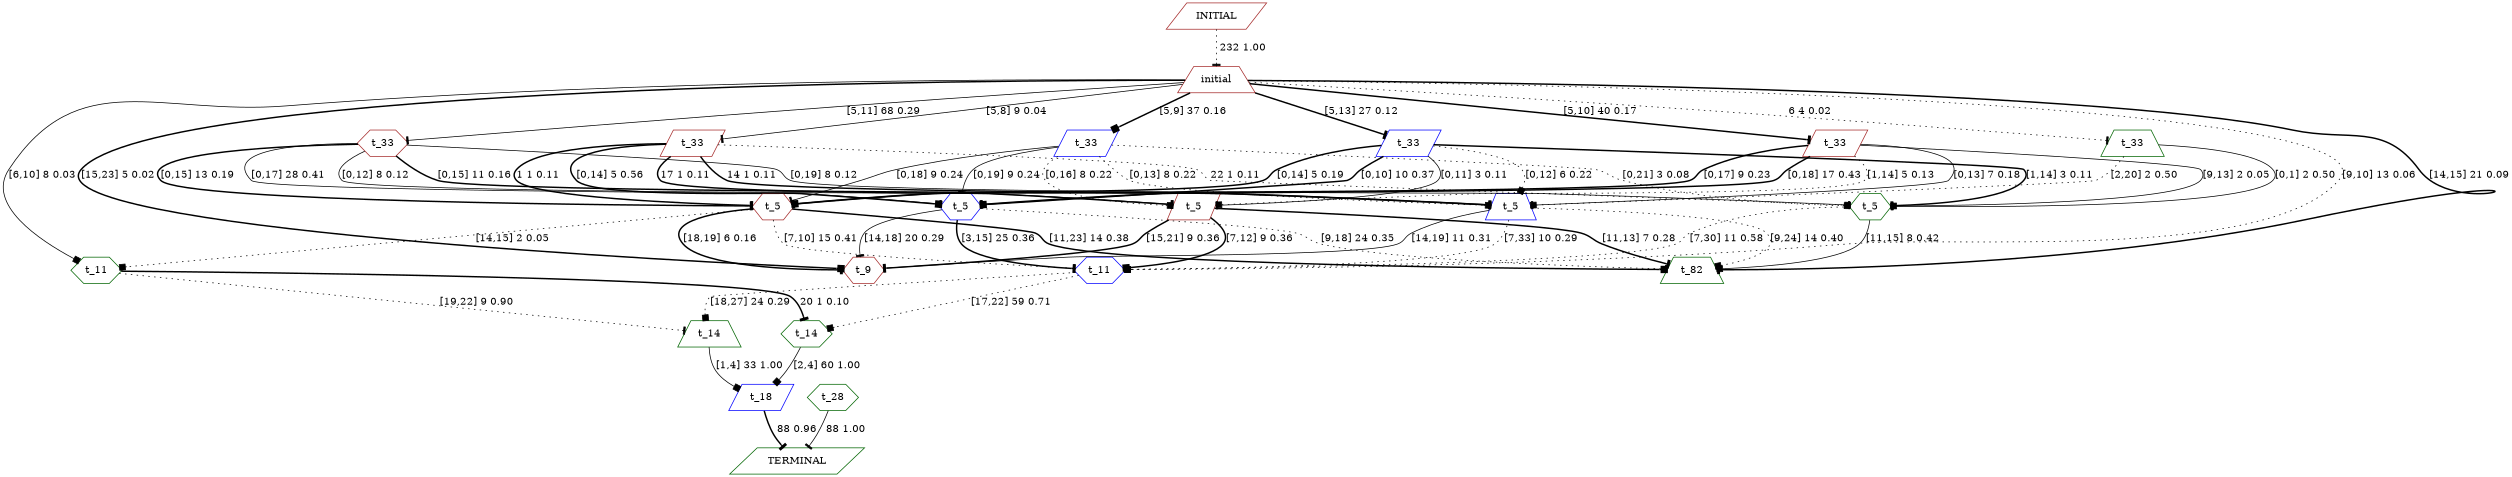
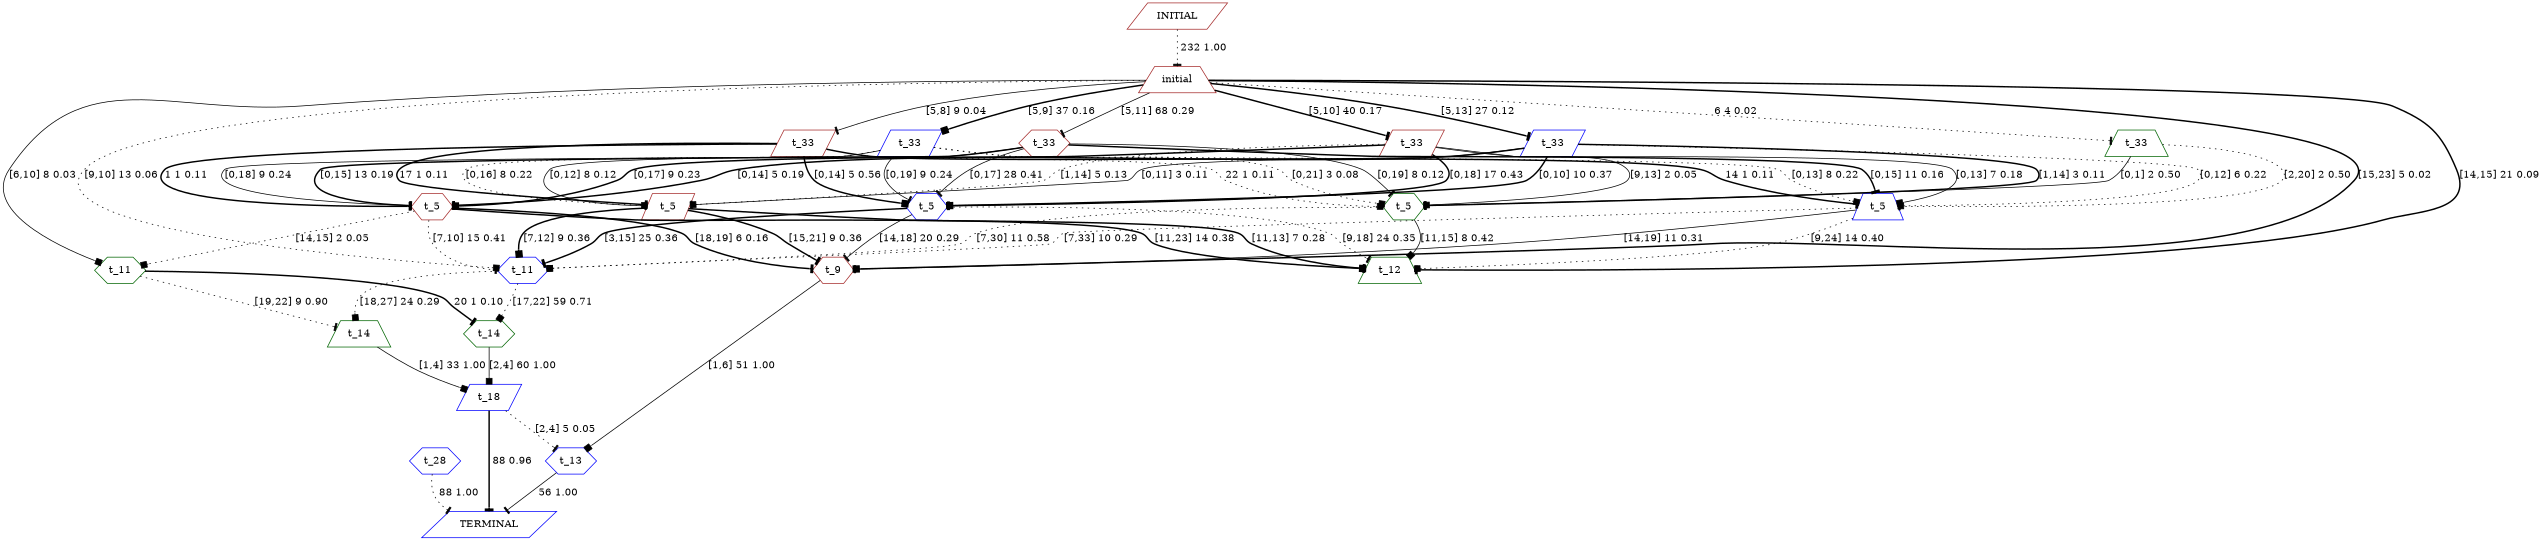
(1692, 270) -> (1390, 270)
(833, 397) -> (435, 461)
(820, 428) -> (434, 494)
none -> (571, 461)
(797, 461) -> (489, 525)
